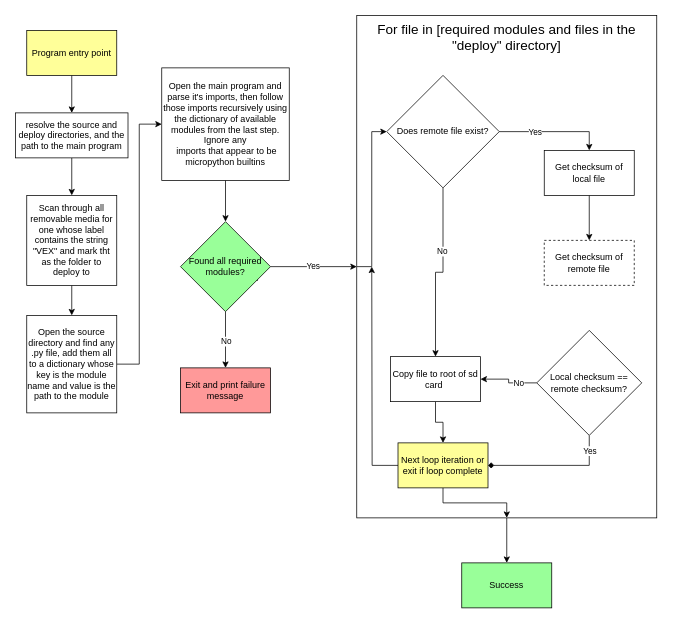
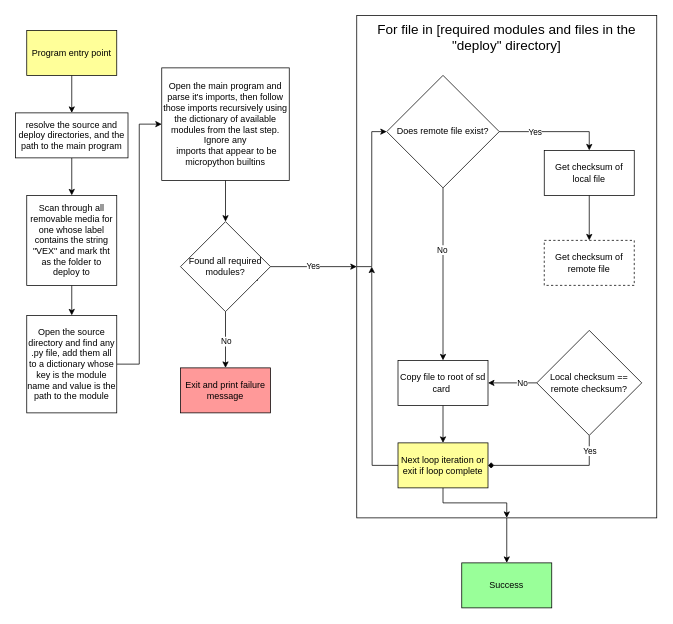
(225, 267) -> (225, 267)
(435, 379) -> (443, 383)
